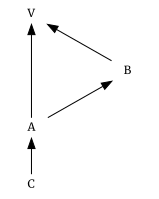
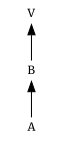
(31, 76) -> none
(31, 185) -> none
